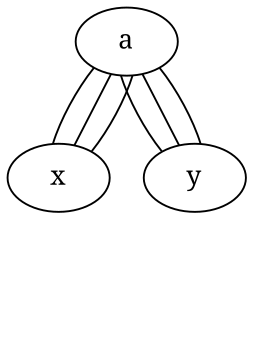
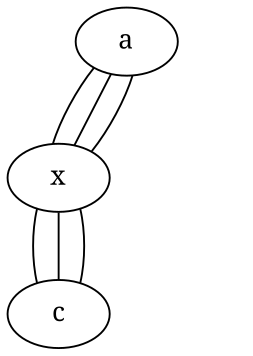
(195, 178) -> none
none -> (59, 314)
